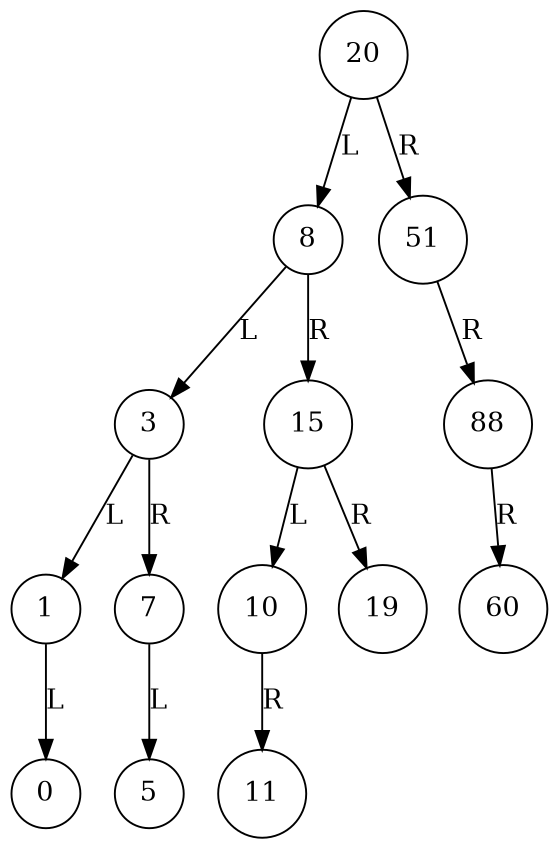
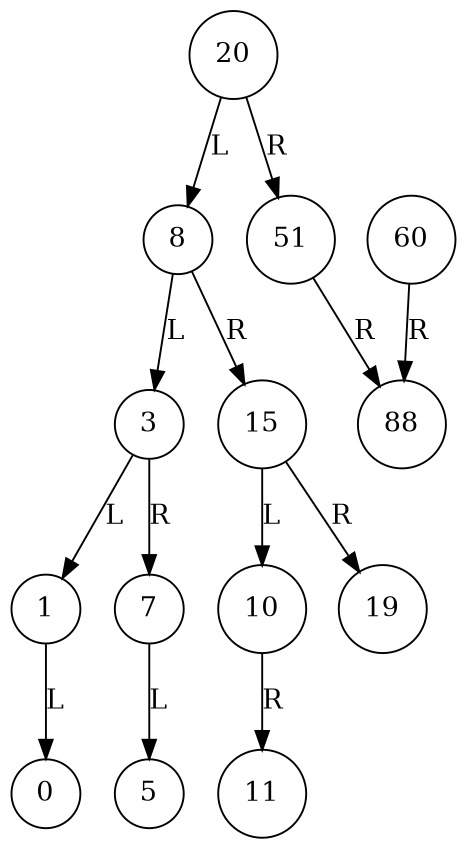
(495, 507) -> (407, 322)
